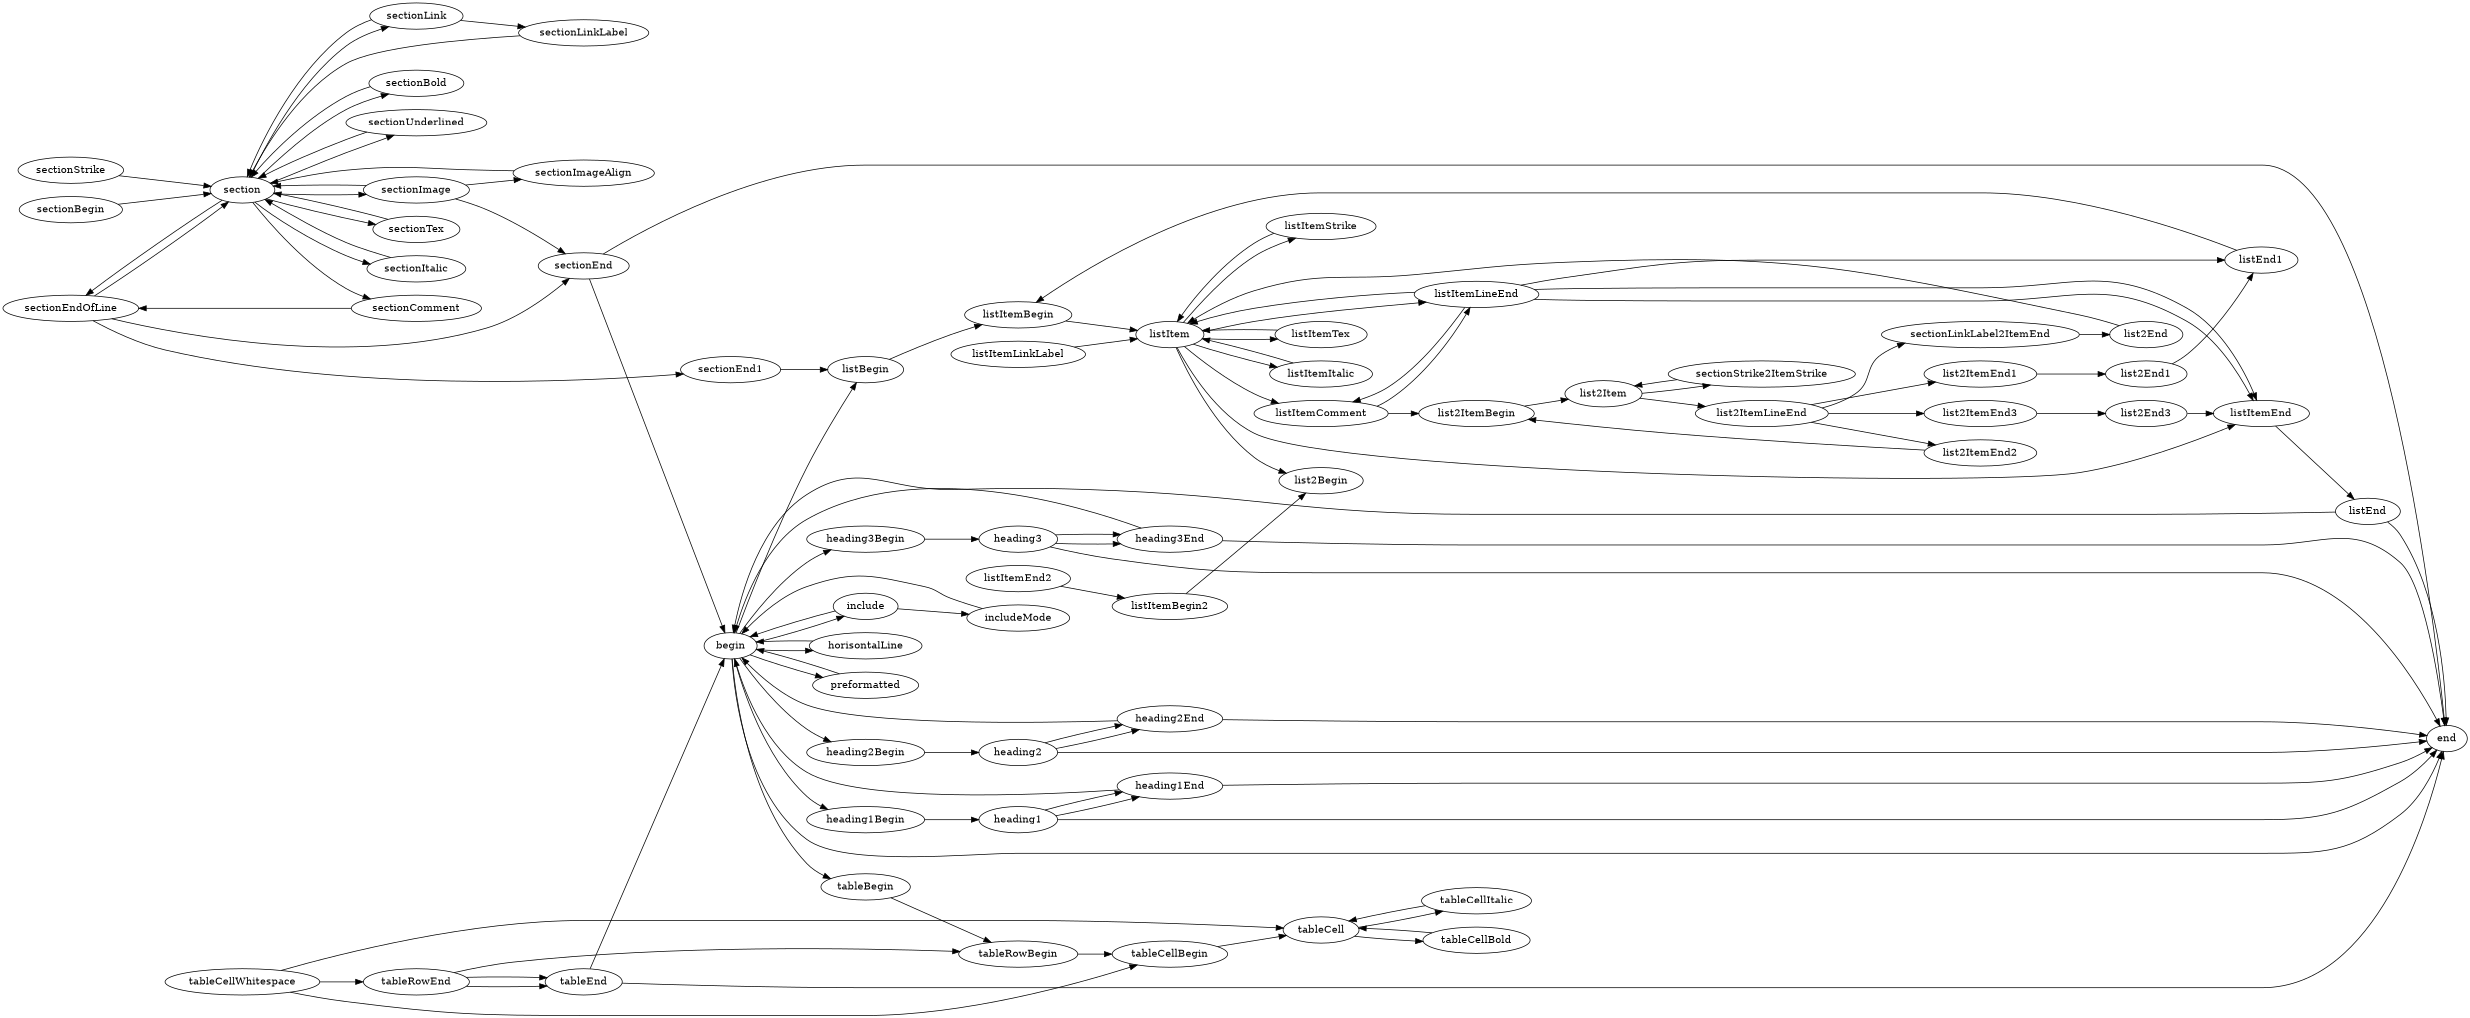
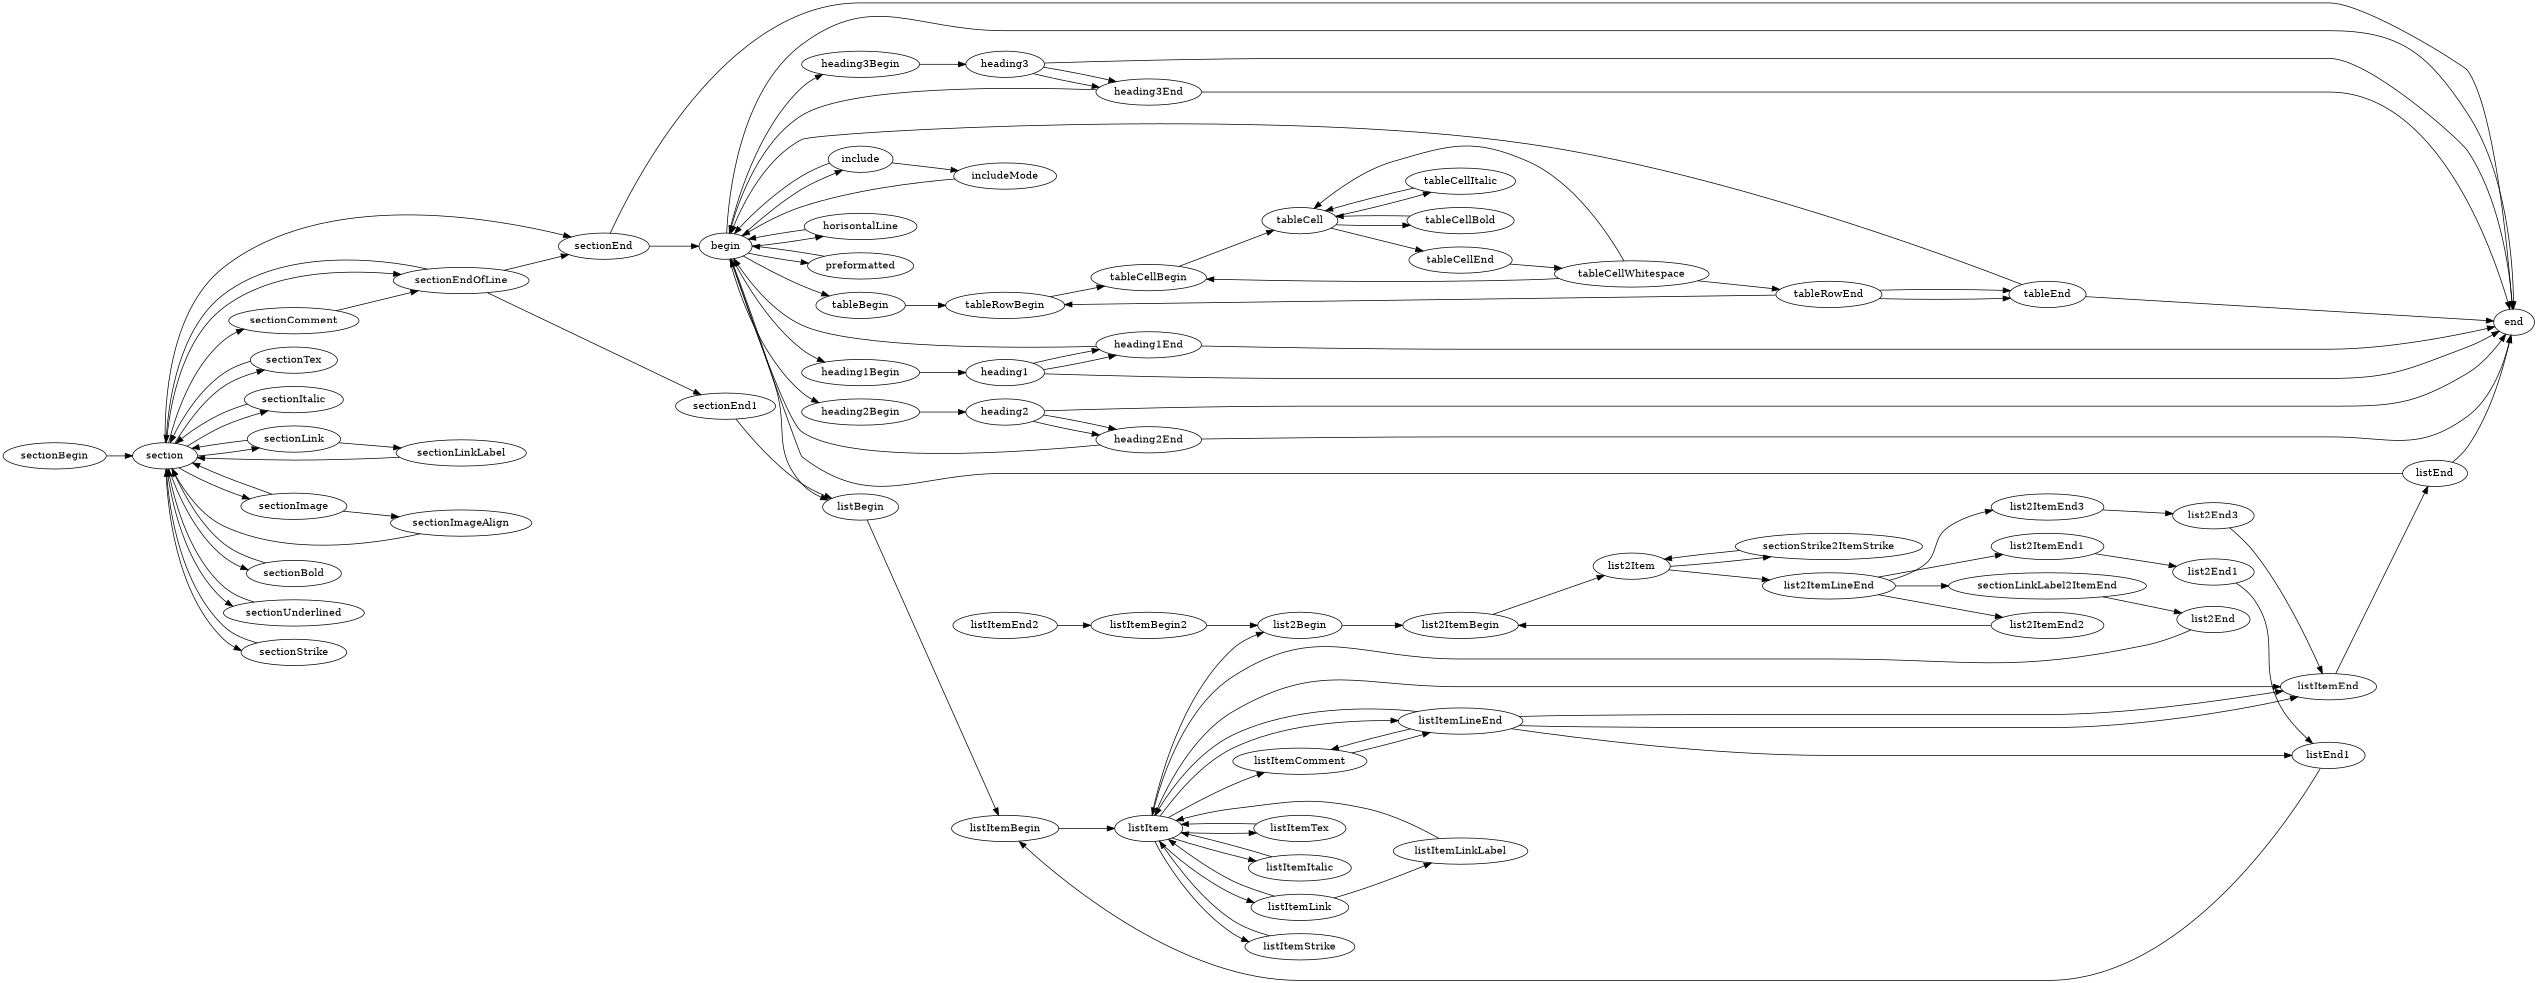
(509, 220) -> (296, 231)
none -> (1461, 260)
(1400, 413) -> (1369, 625)
none -> (185, 576)
none -> (1300, 907)
